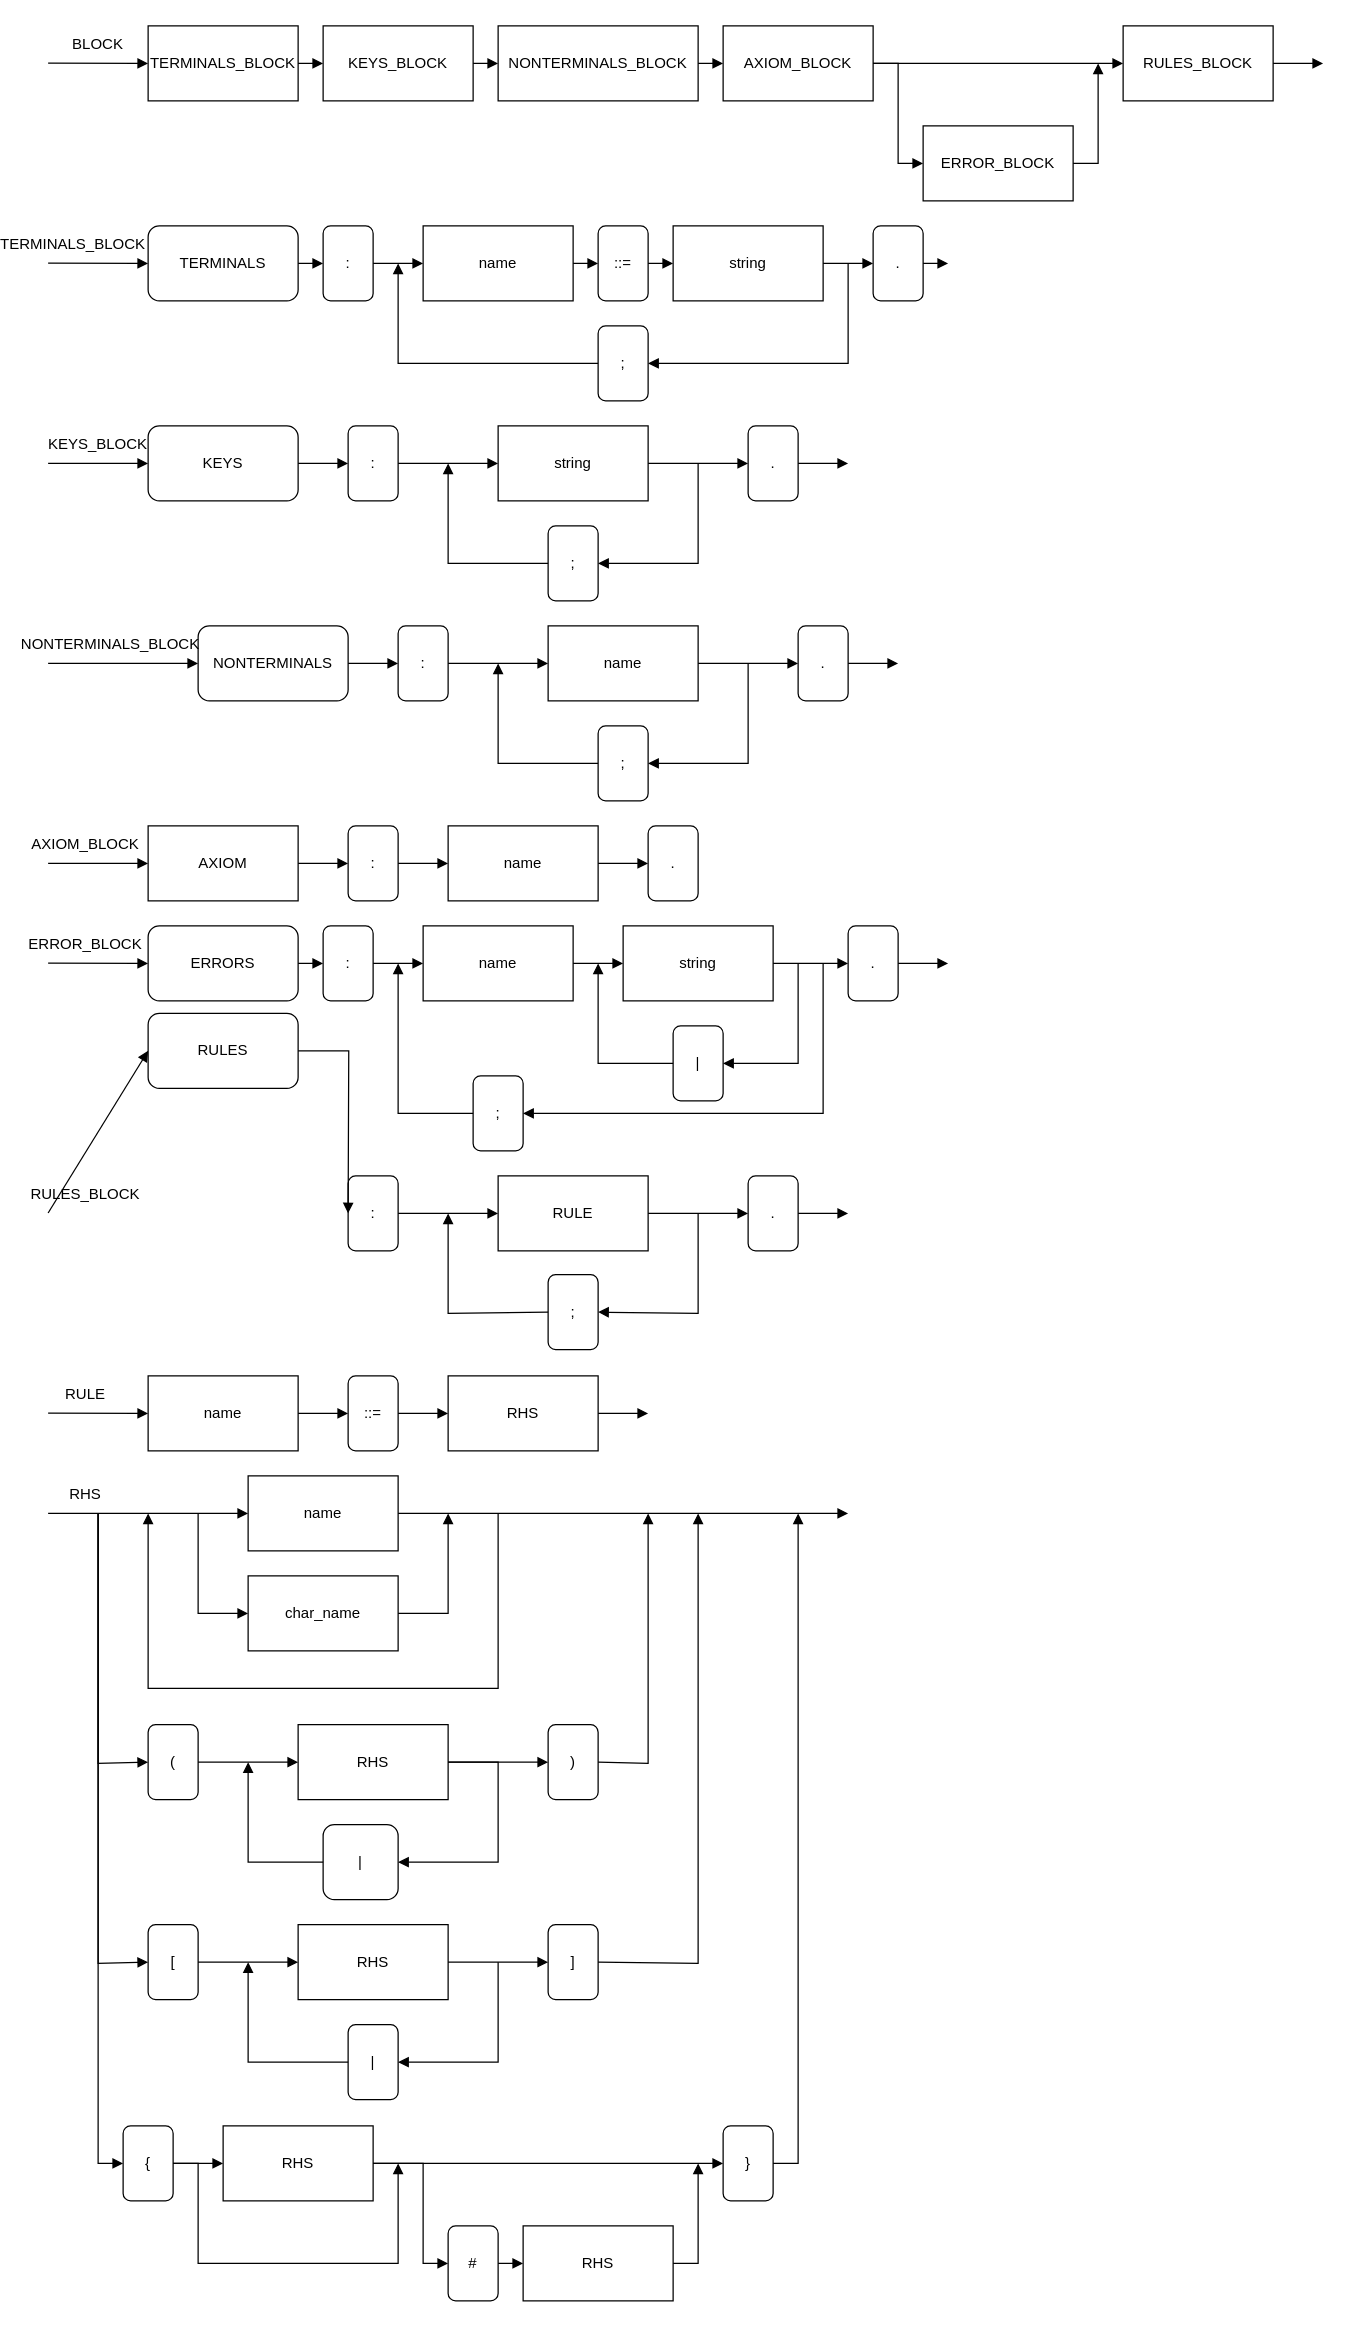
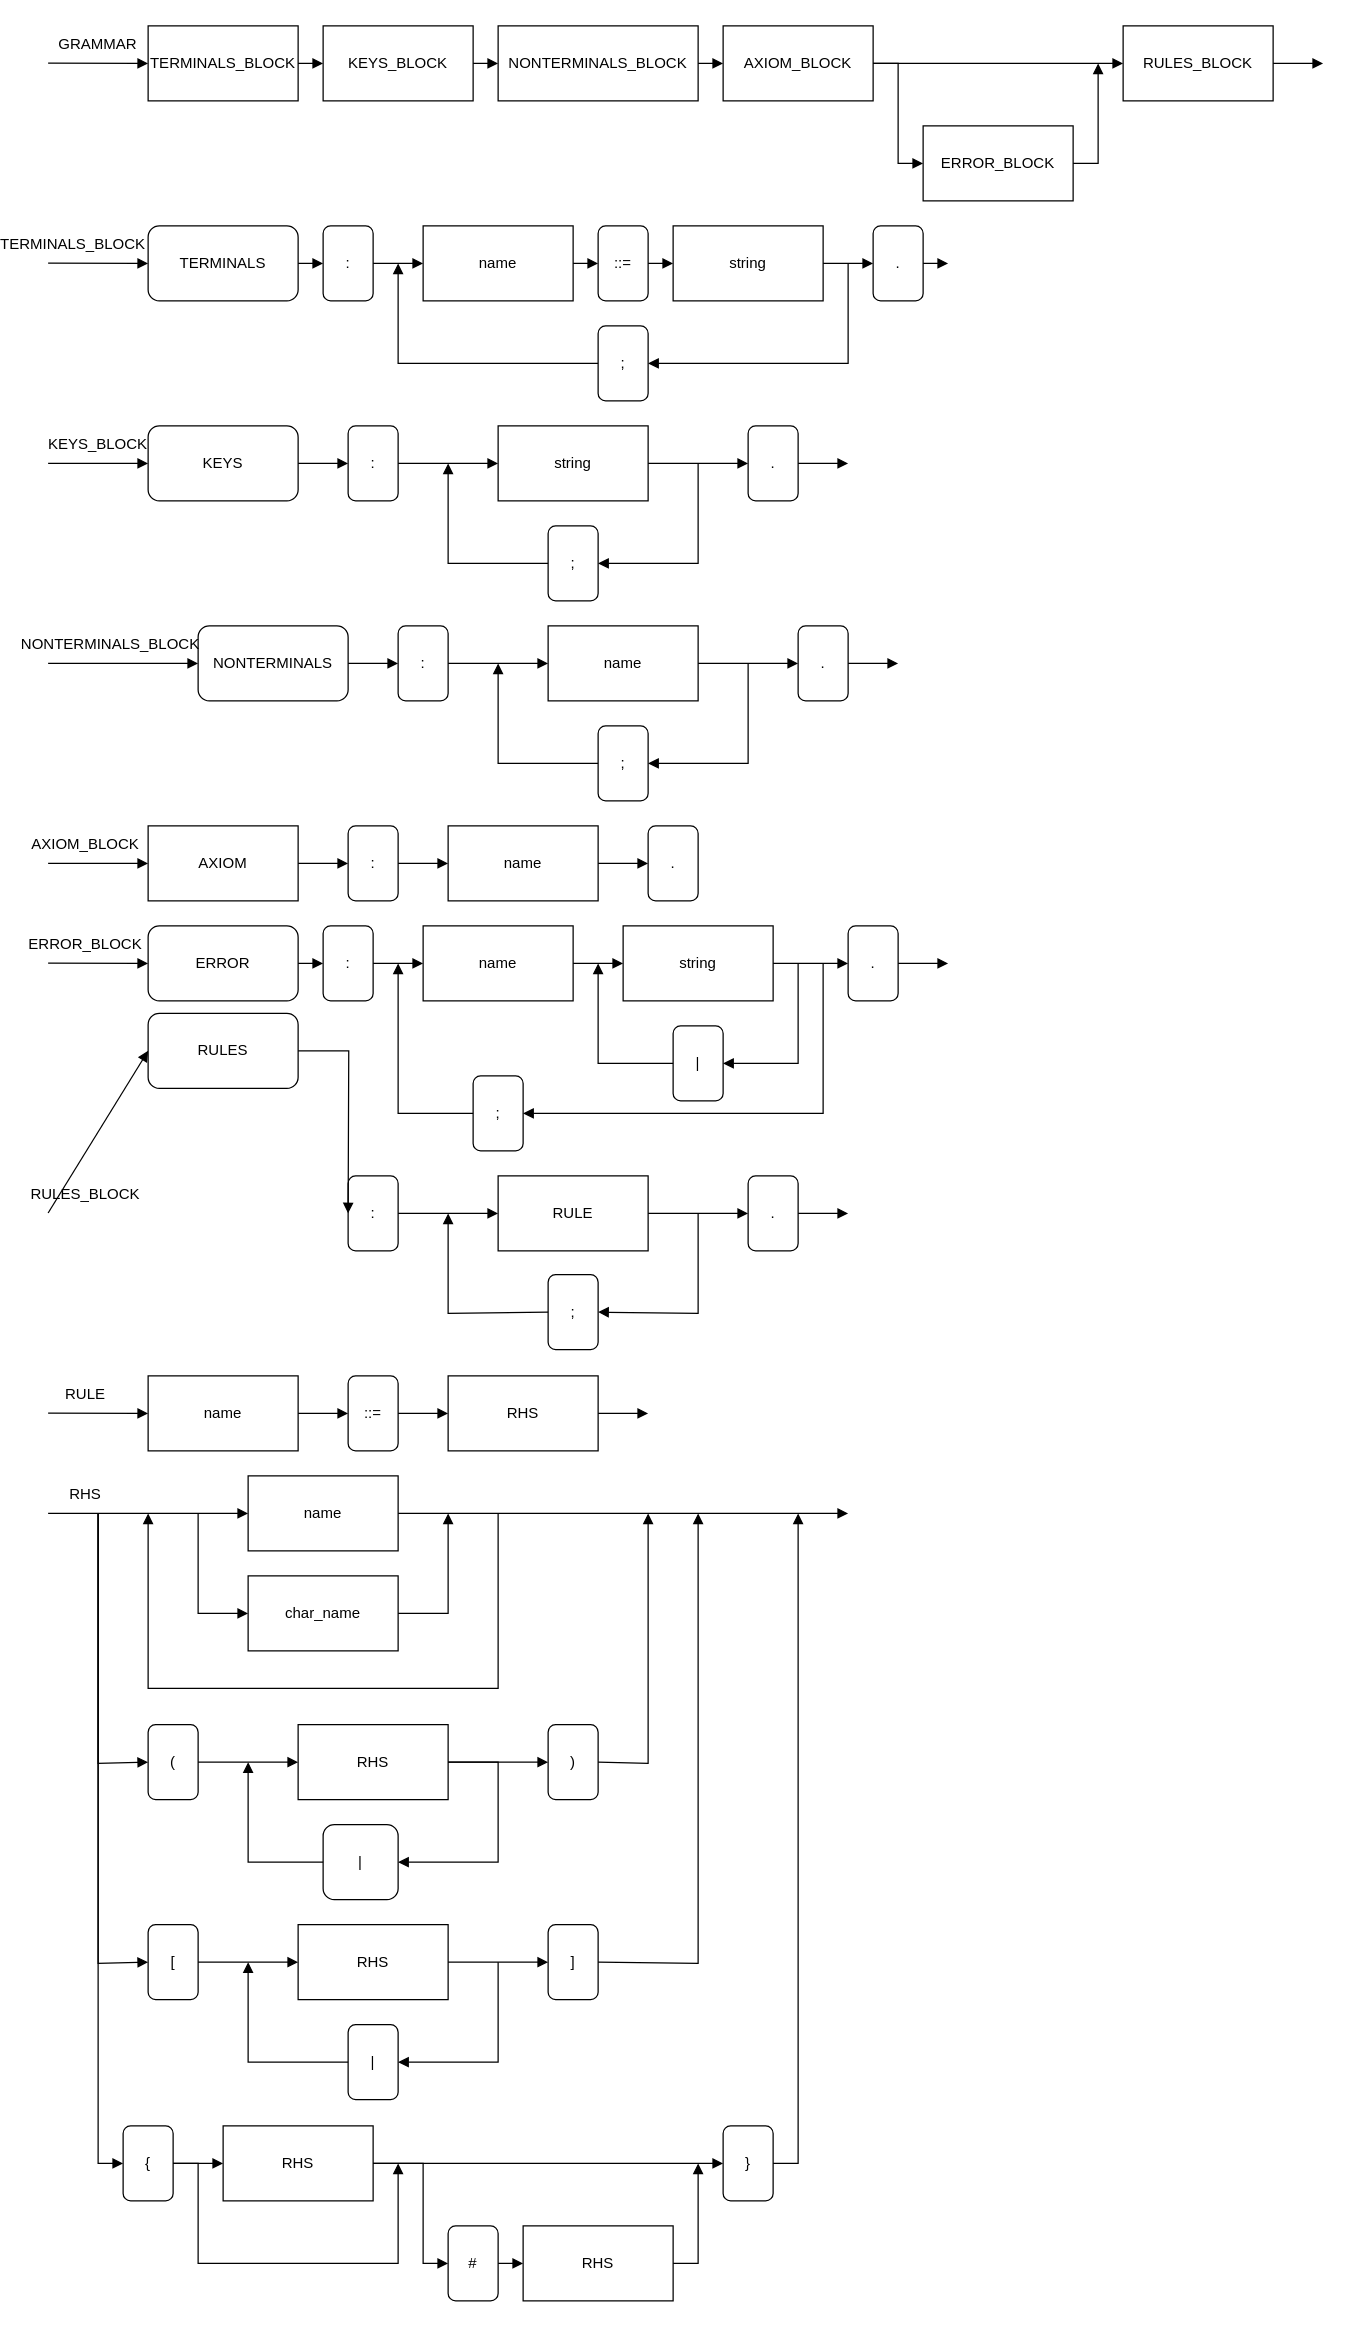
(98, 44) -> (98, 44)
(223, 963) -> (223, 963)
